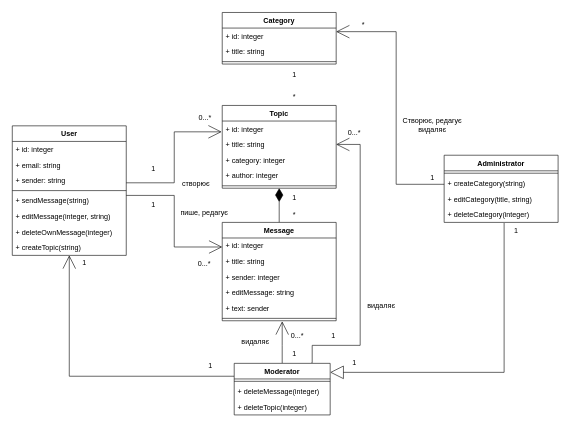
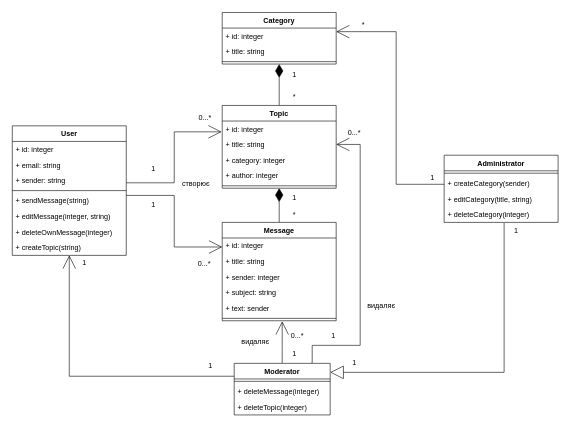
none -> (279, 78)
(432, 125) -> none
(494, 184) -> (495, 184)
(204, 213) -> none
(263, 293) -> (256, 293)
